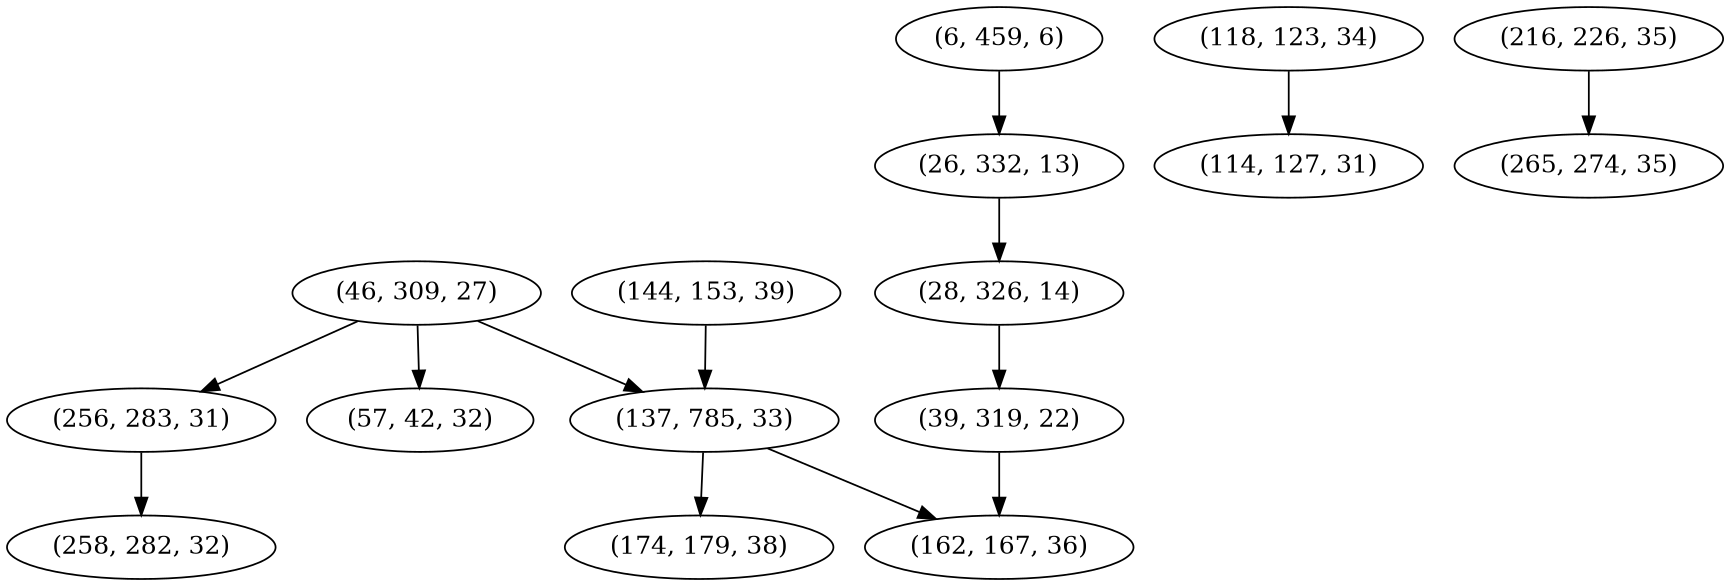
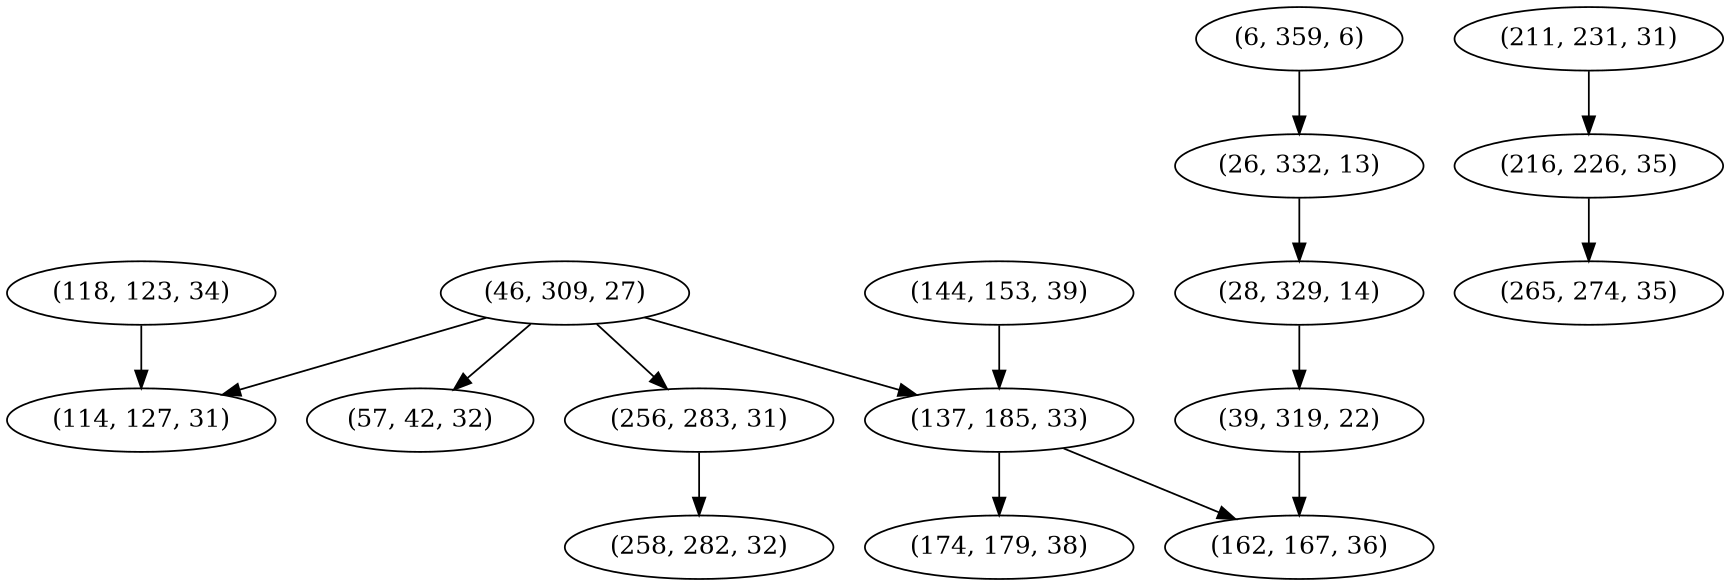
(999, 39) -> (1299, 39)
none -> (1589, 39)
(999, 293) -> (1299, 293)
none -> (363, 354)
(704, 420) -> (999, 420)
